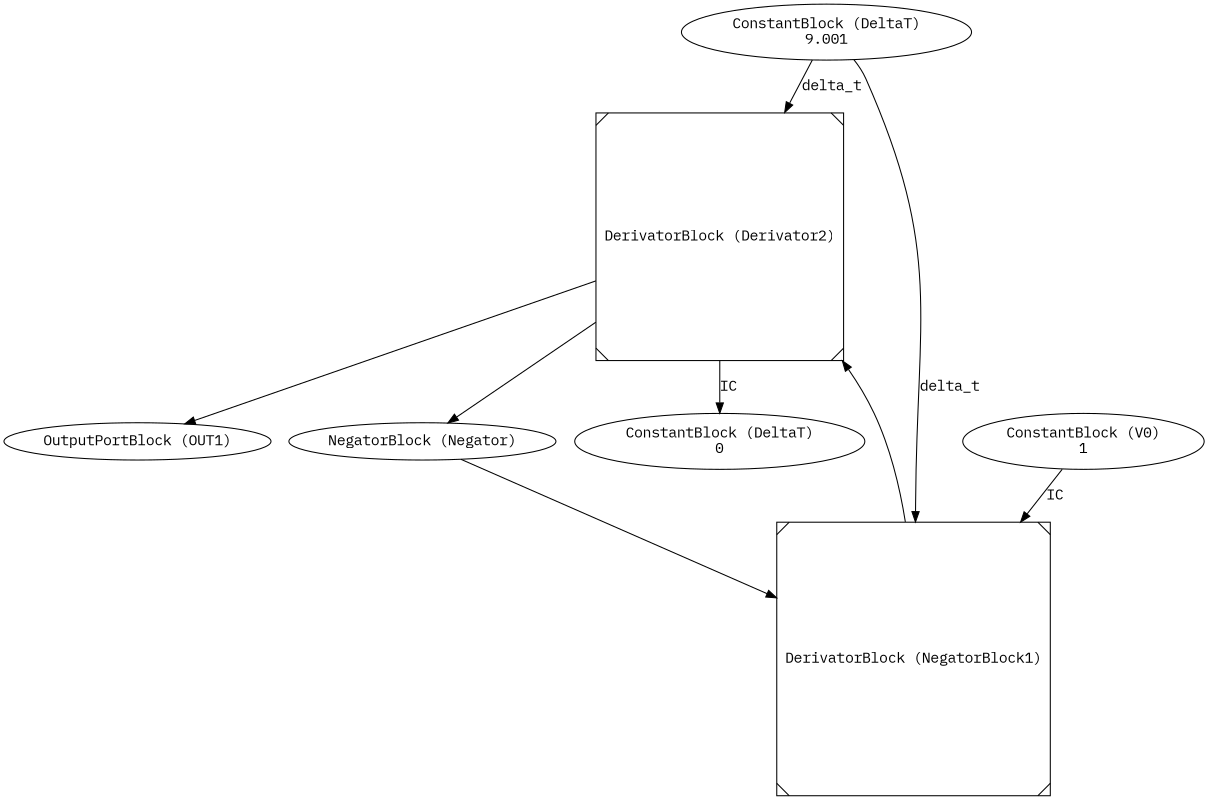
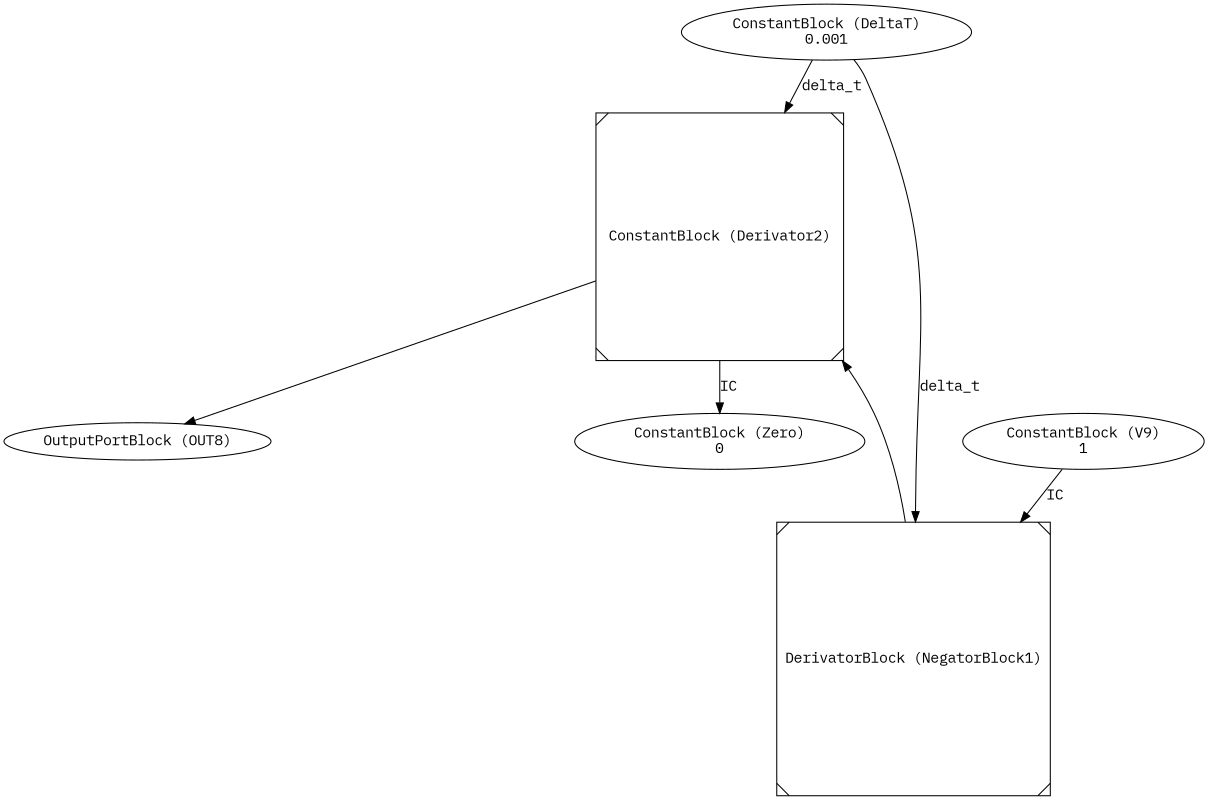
(826, 32) -> (826, 32)
(720, 237) -> (720, 237)
(137, 441) -> (137, 441)
(422, 441) -> none
(720, 441) -> (720, 441)
(1083, 441) -> (1083, 441)
